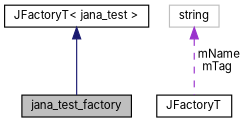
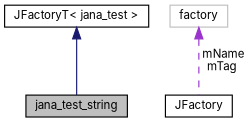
(194, 16) -> (199, 16)
(77, 106) -> (77, 106)
(194, 106) -> (199, 106)
